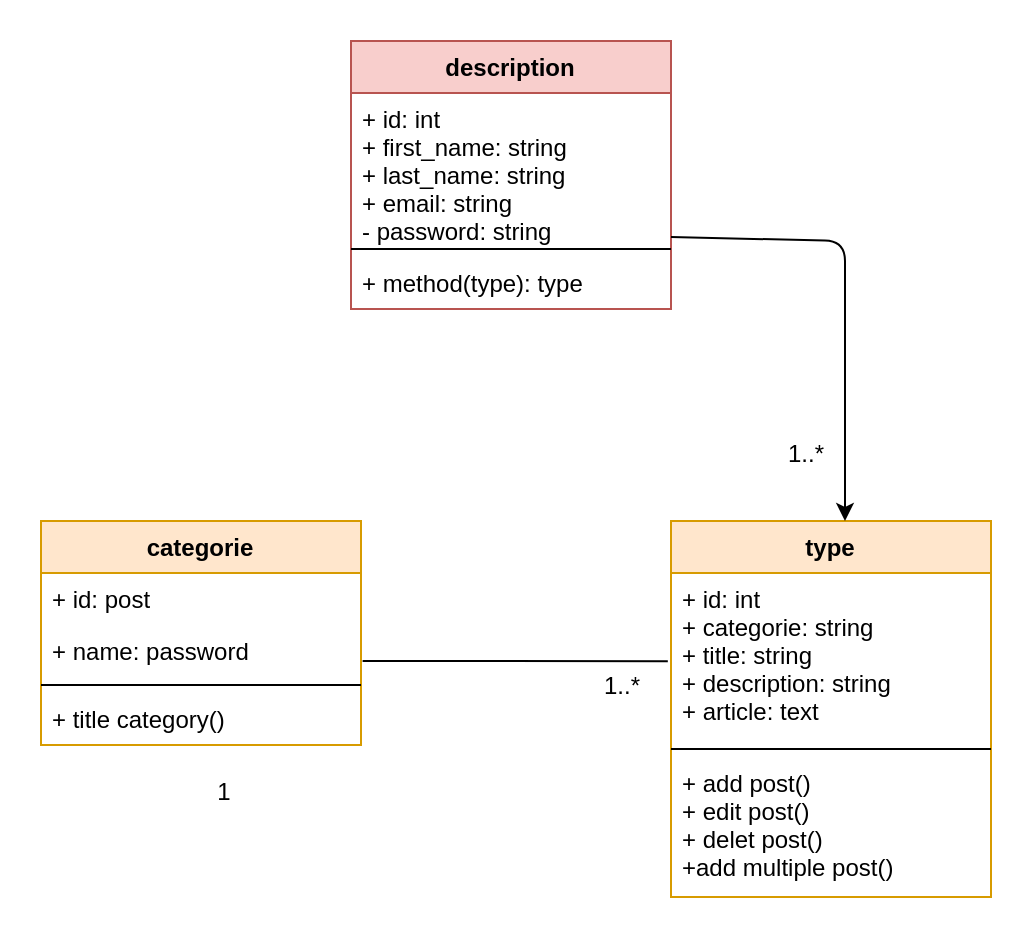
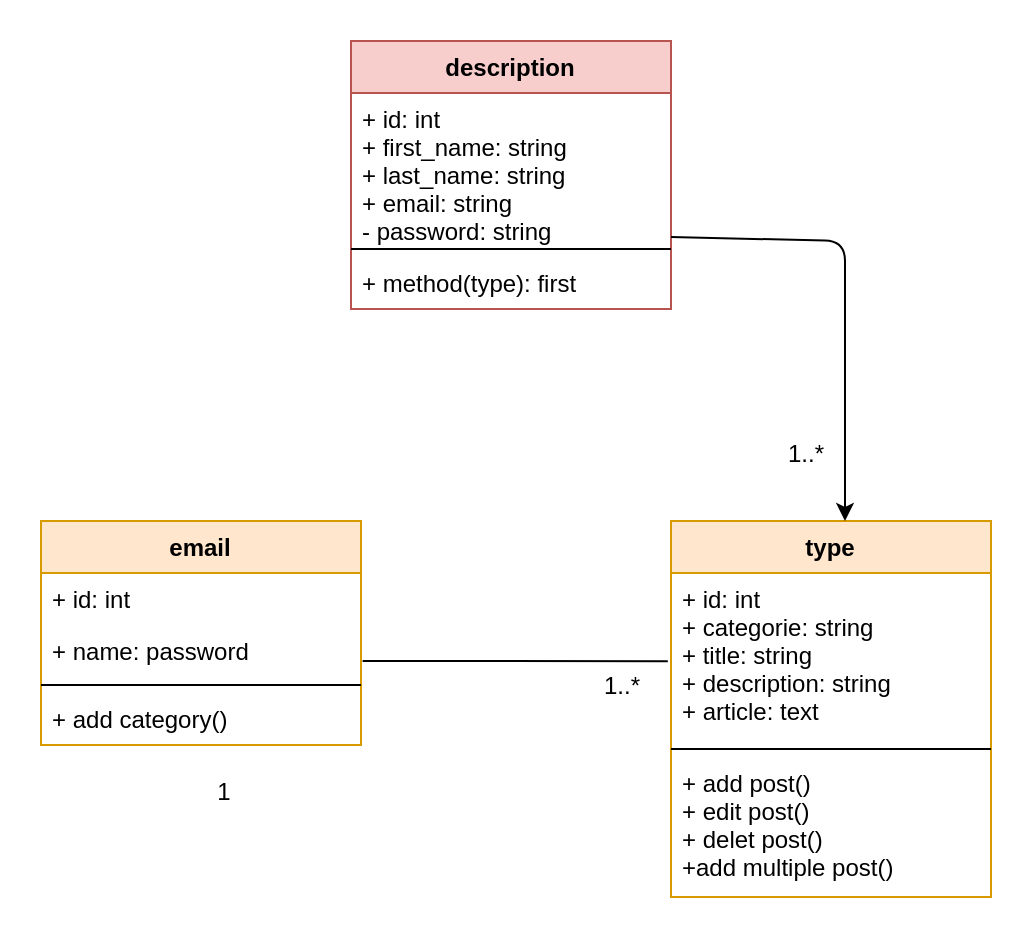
(487, 284) -> (491, 284)
(200, 548) -> (200, 548)
(107, 600) -> (97, 600)
(160, 720) -> (153, 720)
